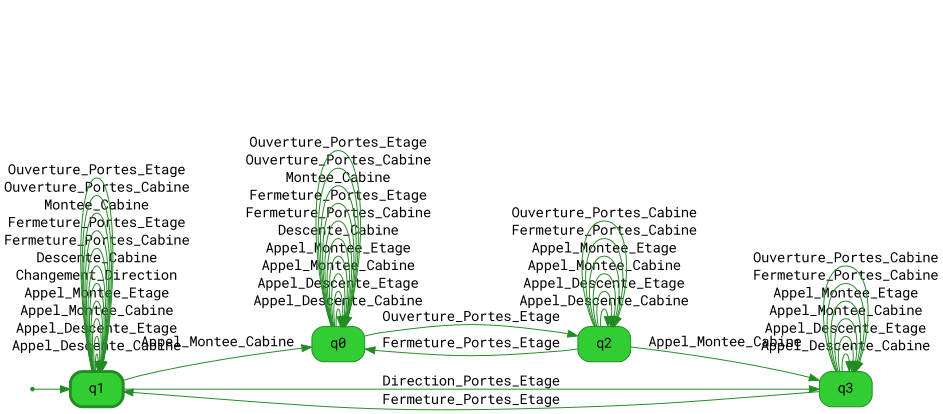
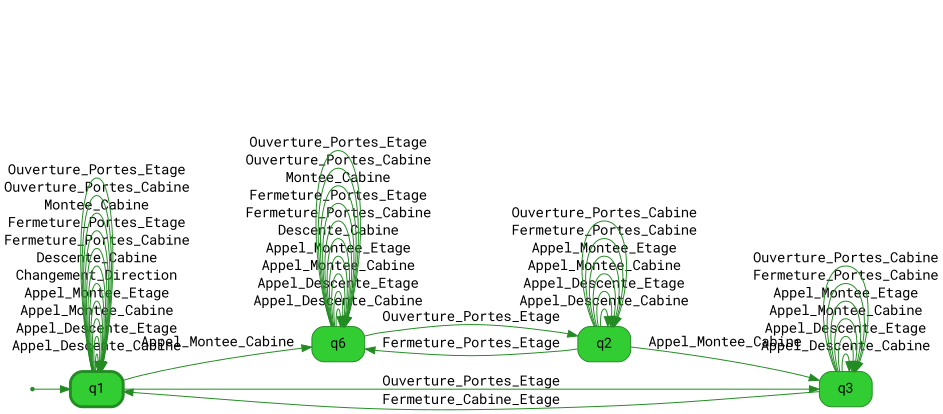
(338, 344) -> (338, 344)
(471, 382) -> (471, 382)
(471, 400) -> (471, 400)
